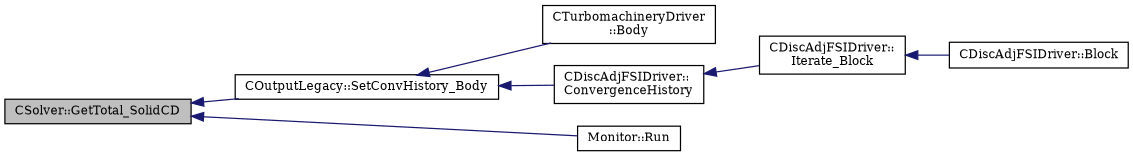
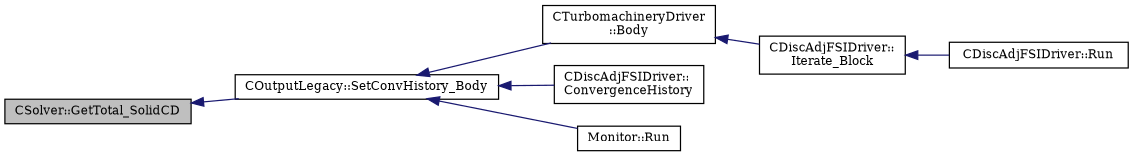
(1039, 55) -> (1039, 55)
(738, 69) -> (744, 42)
(391, 126) -> (508, 115)
